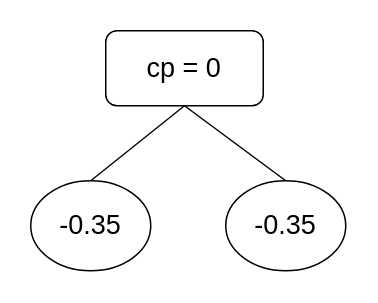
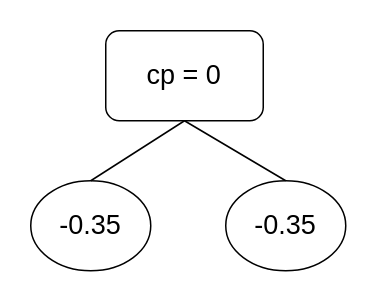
(185, 68) -> (185, 76)
